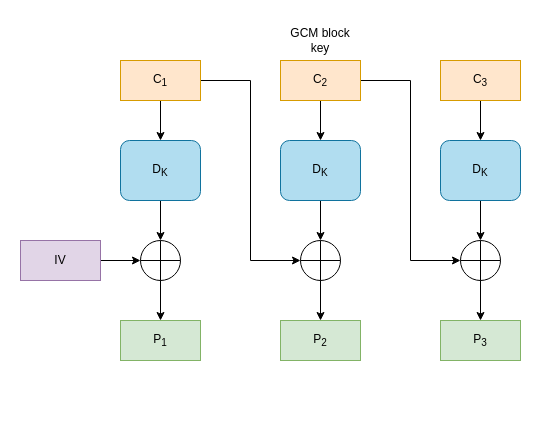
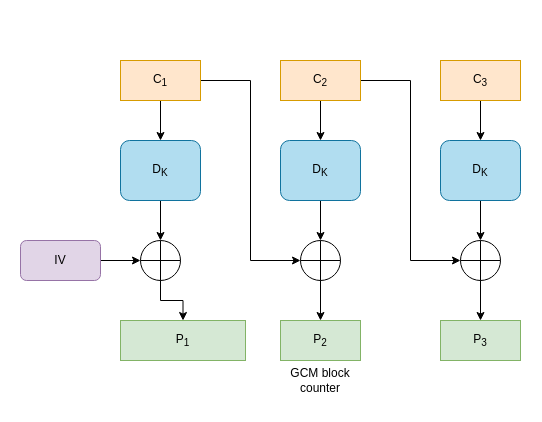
(321, 41) -> none
(61, 261) -> (61, 261)
(161, 341) -> (183, 341)
none -> (321, 381)
